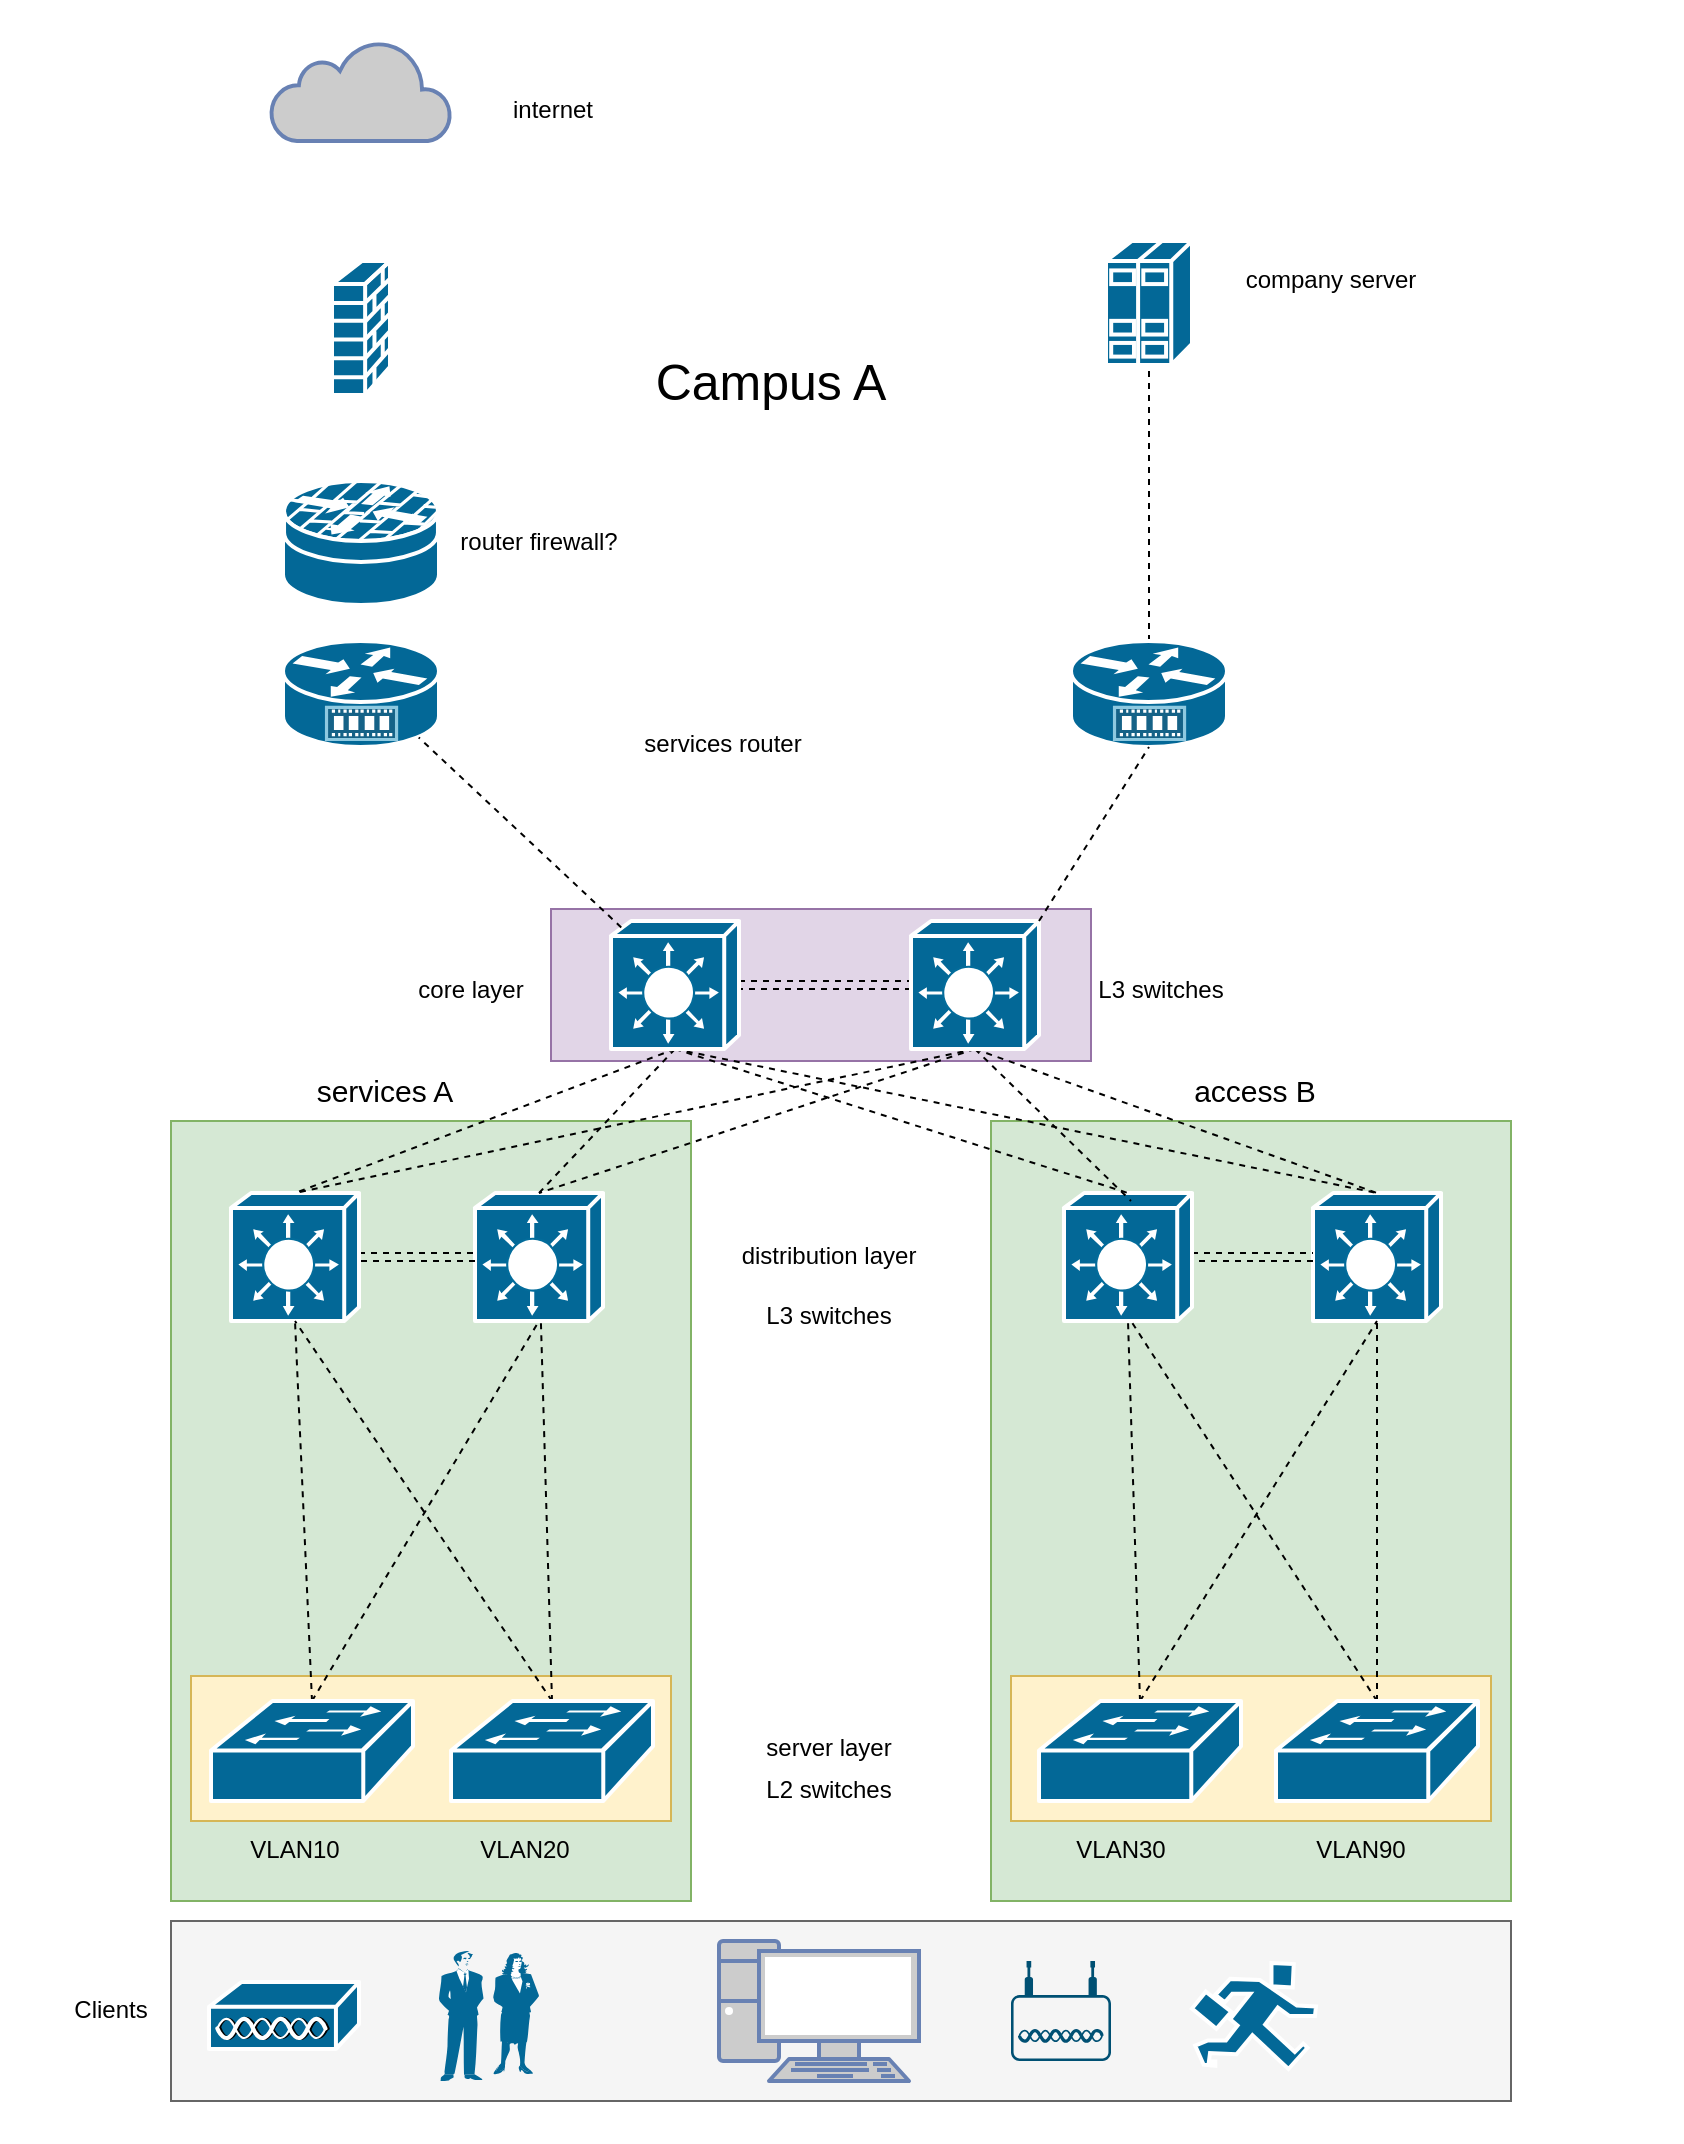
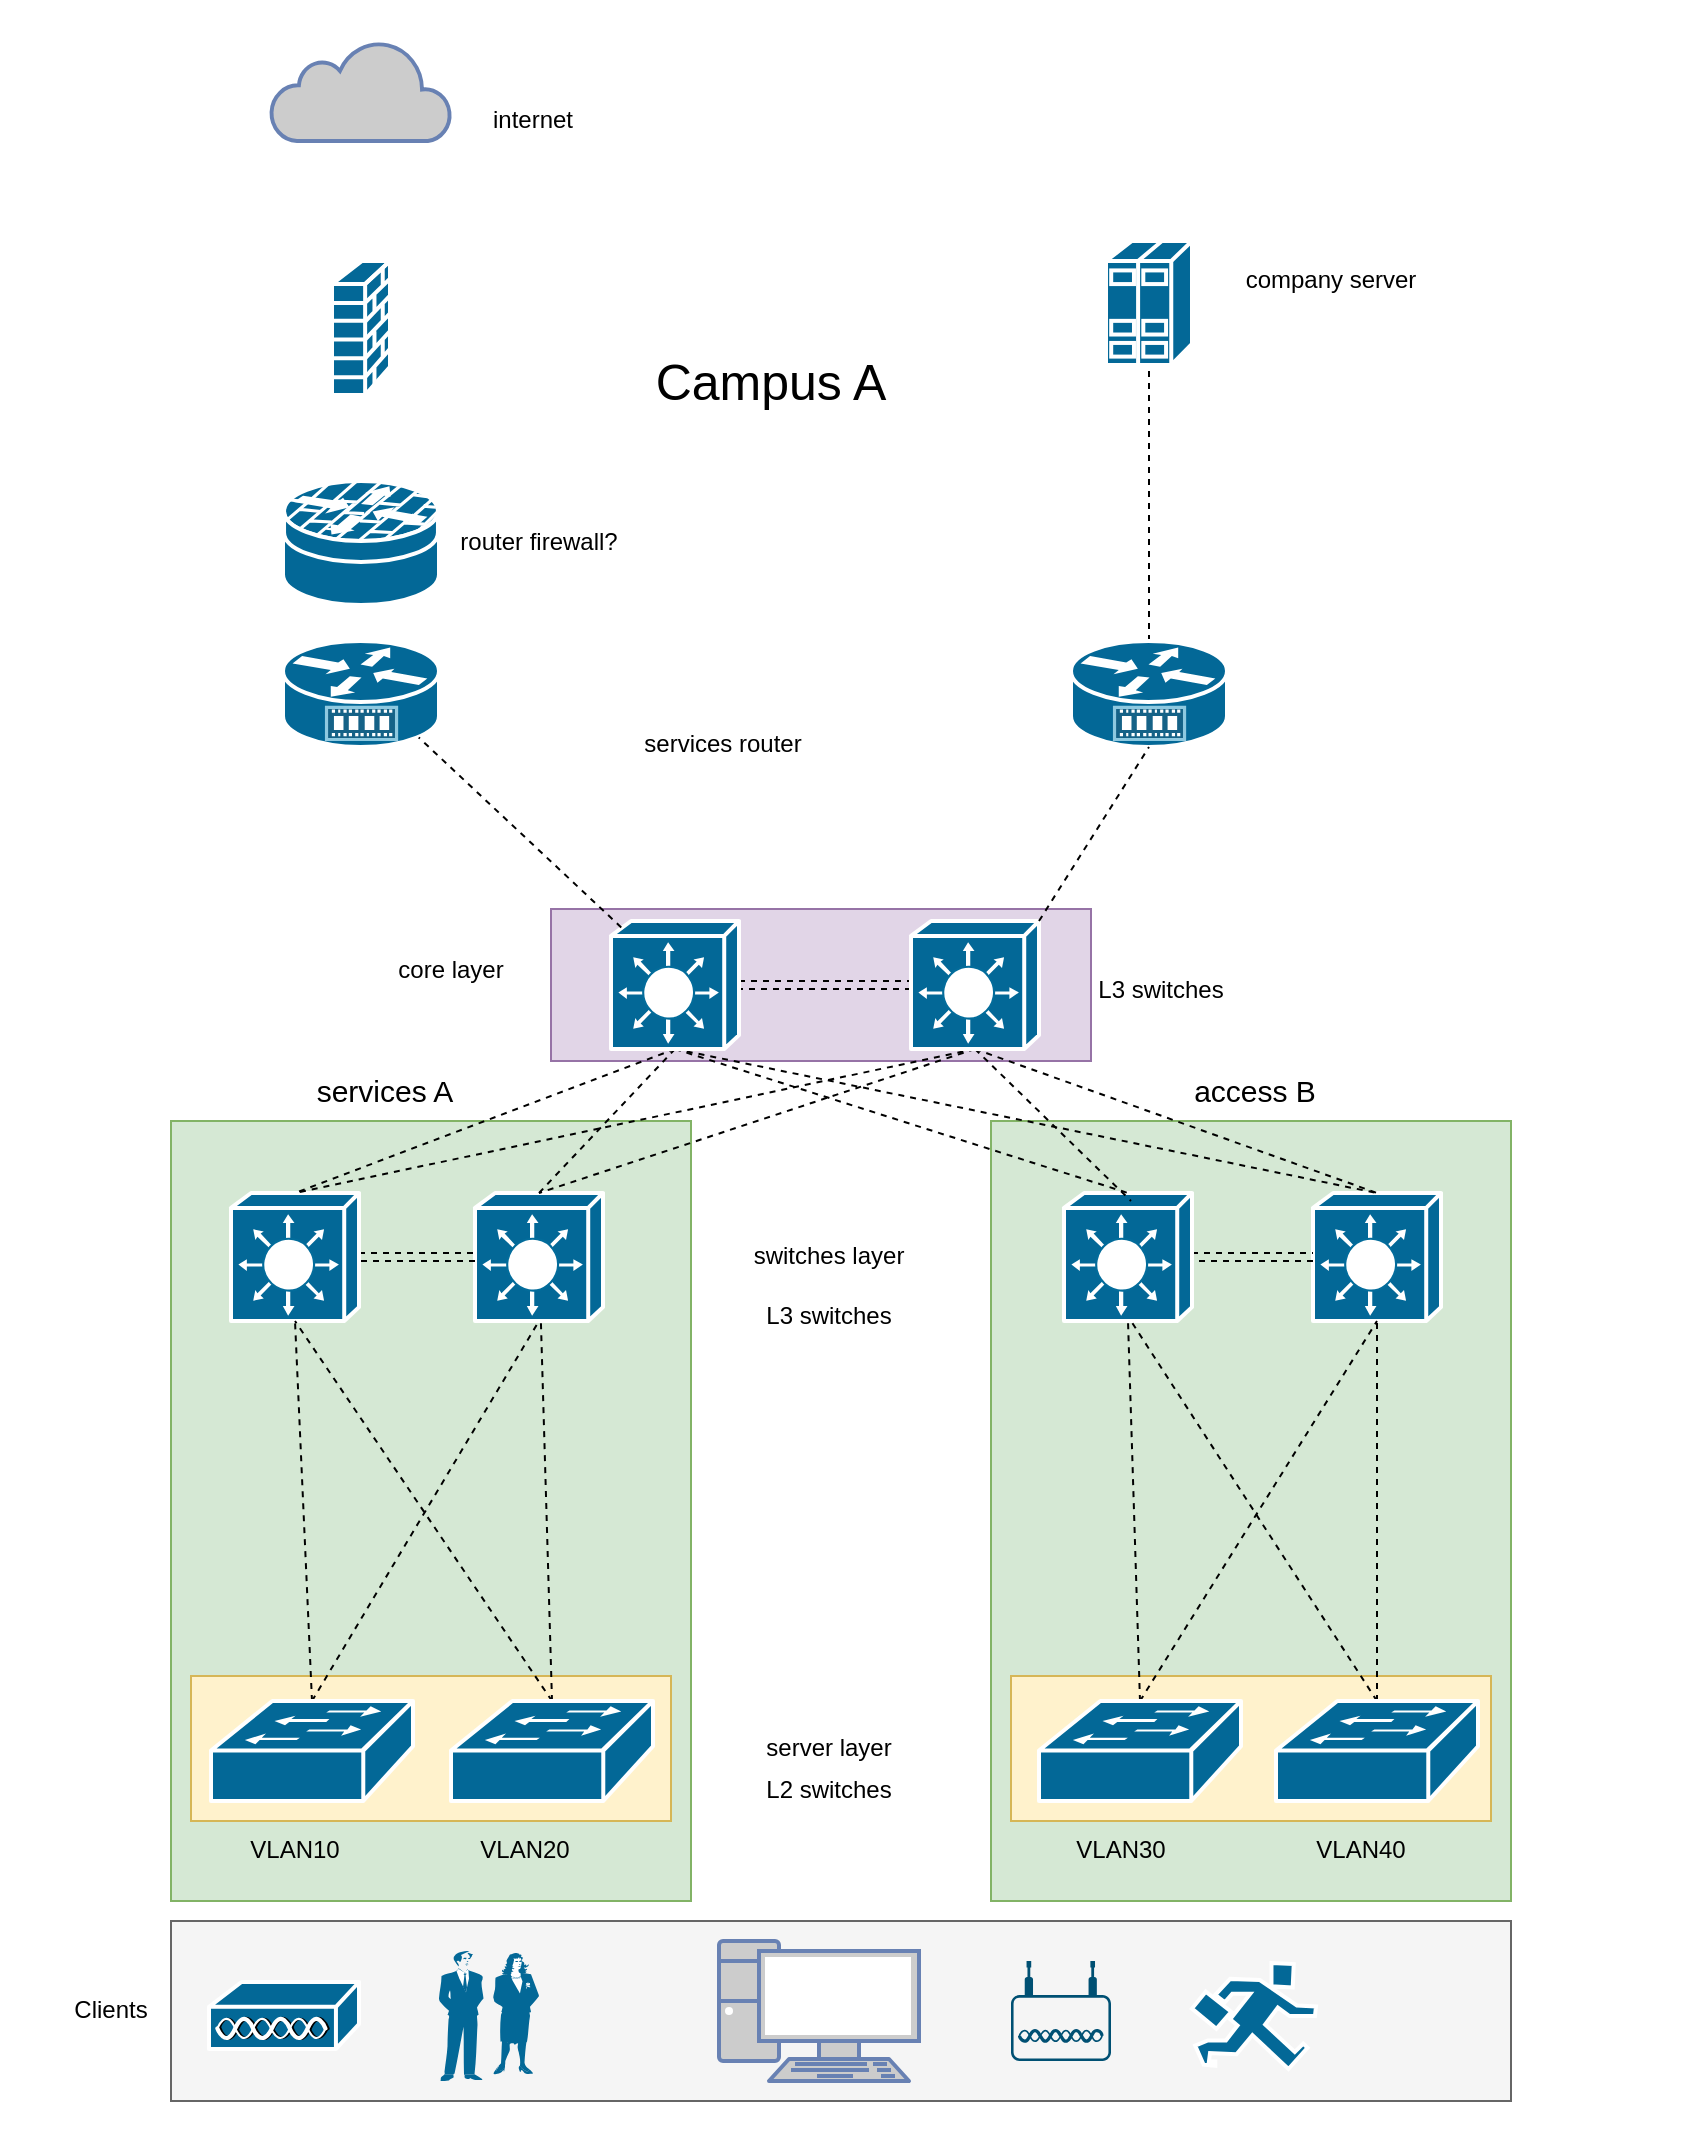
(552, 111) -> (532, 121)
(471, 991) -> (451, 971)
(830, 1257) -> (830, 1257)
(1362, 1851) -> (1362, 1851)
